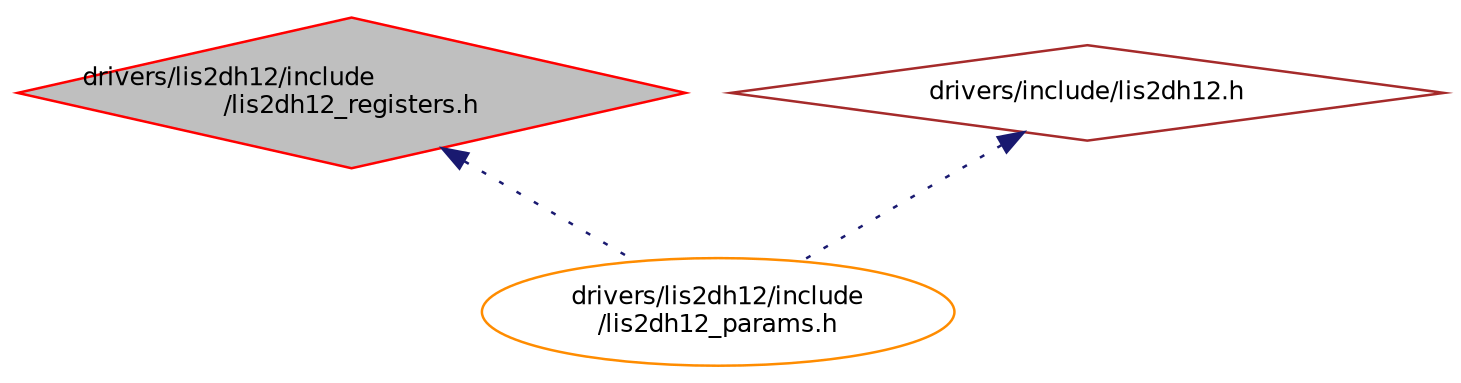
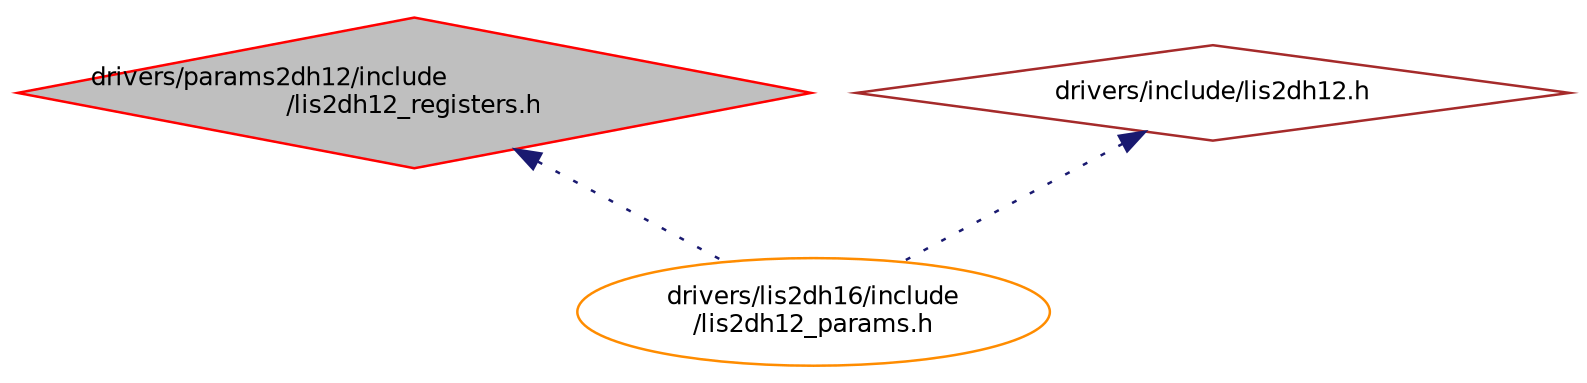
(352, 93) -> (414, 93)
(718, 312) -> (814, 312)
